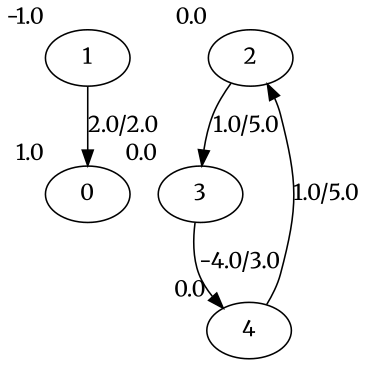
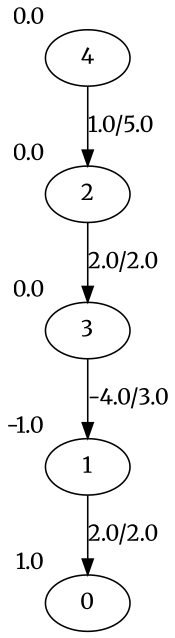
(247, 126) -> (124, 262)
(195, 262) -> (88, 391)
